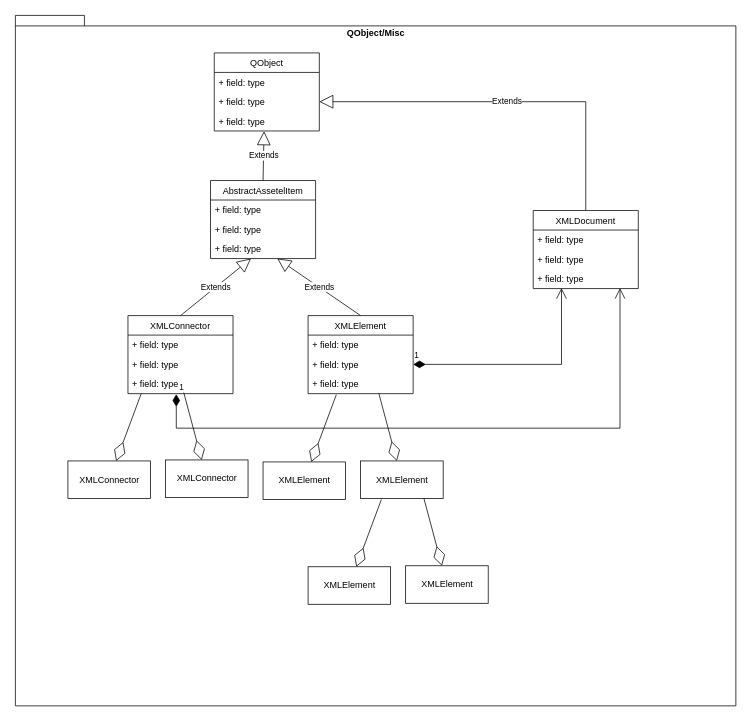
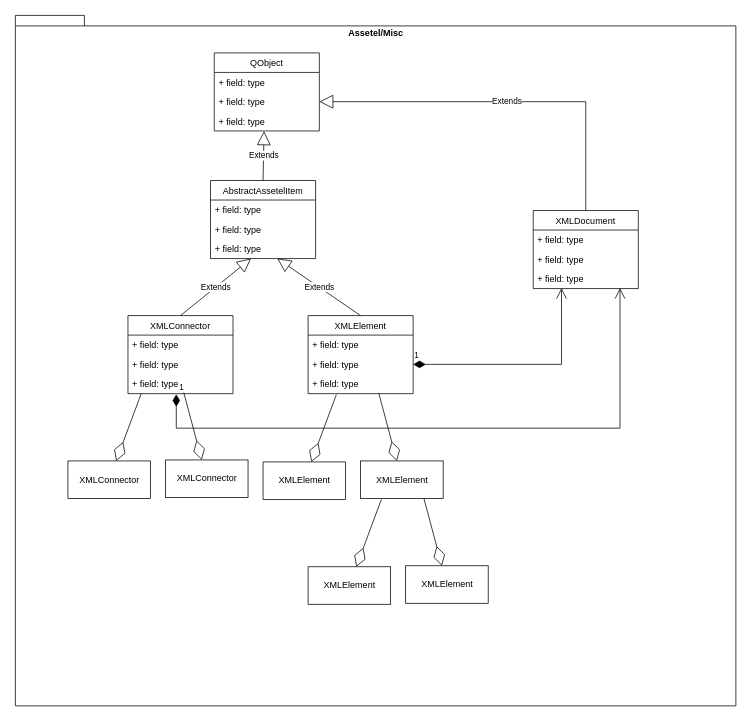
(376, 34) -> (376, 34)
